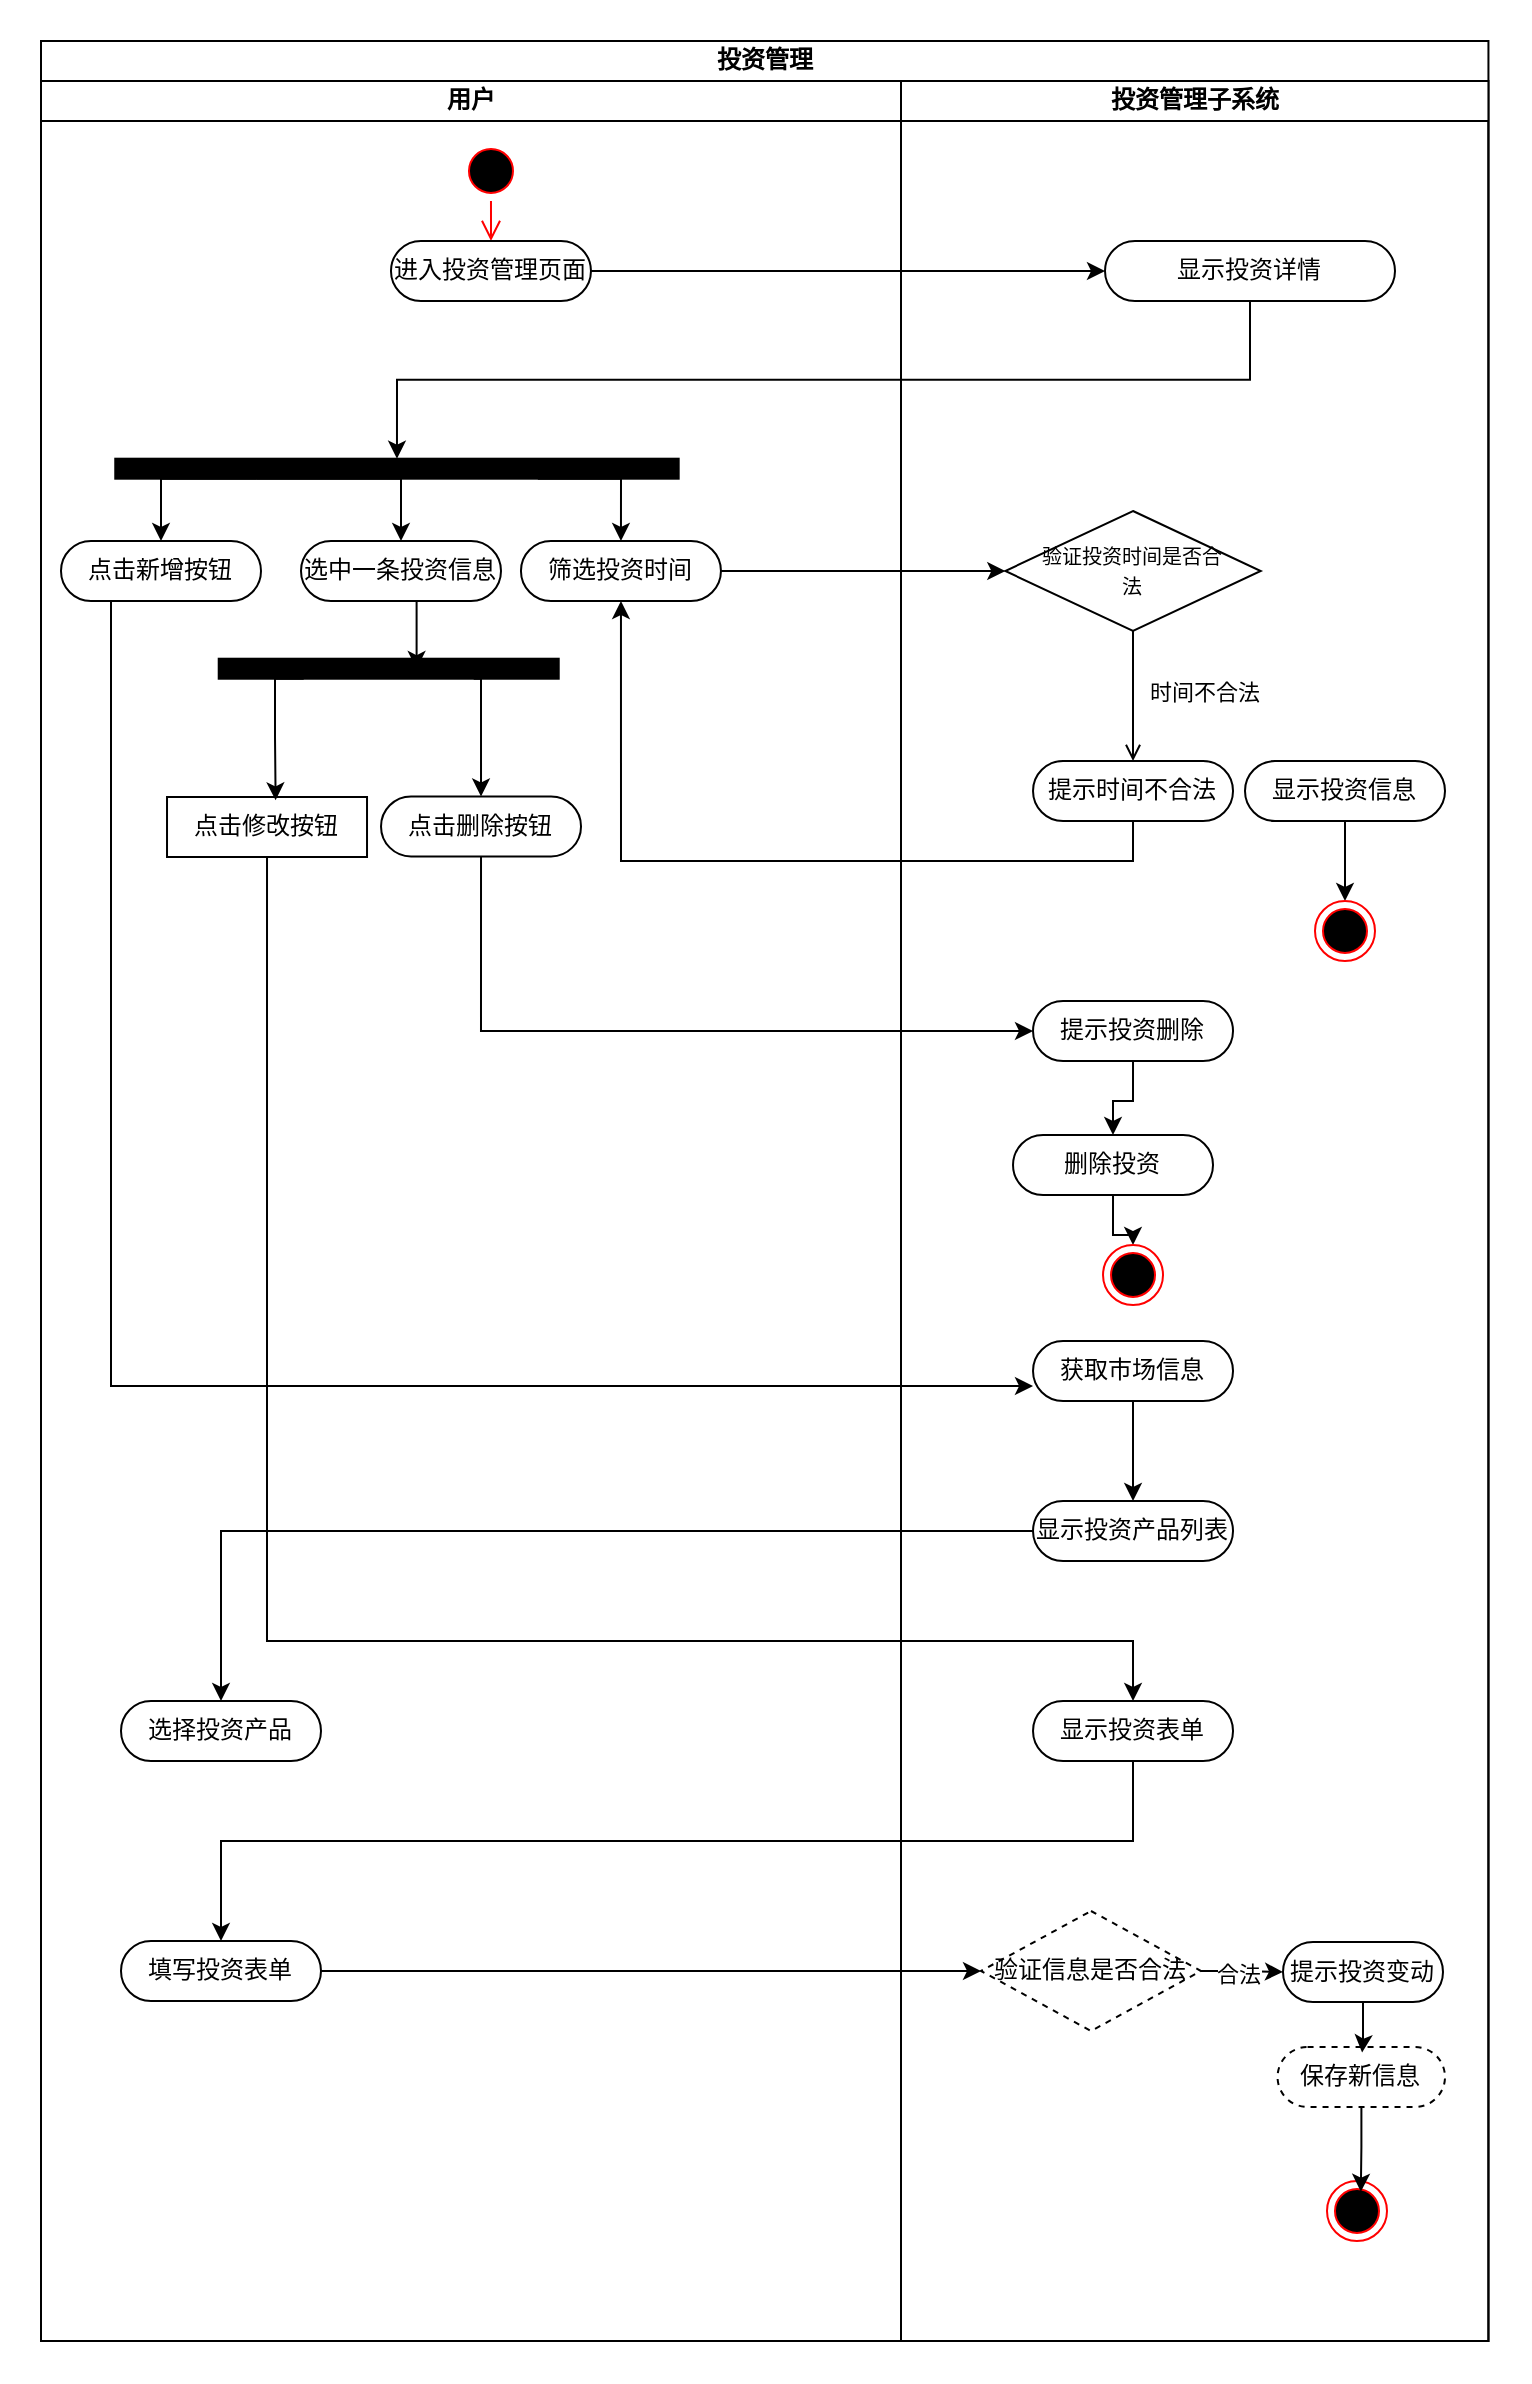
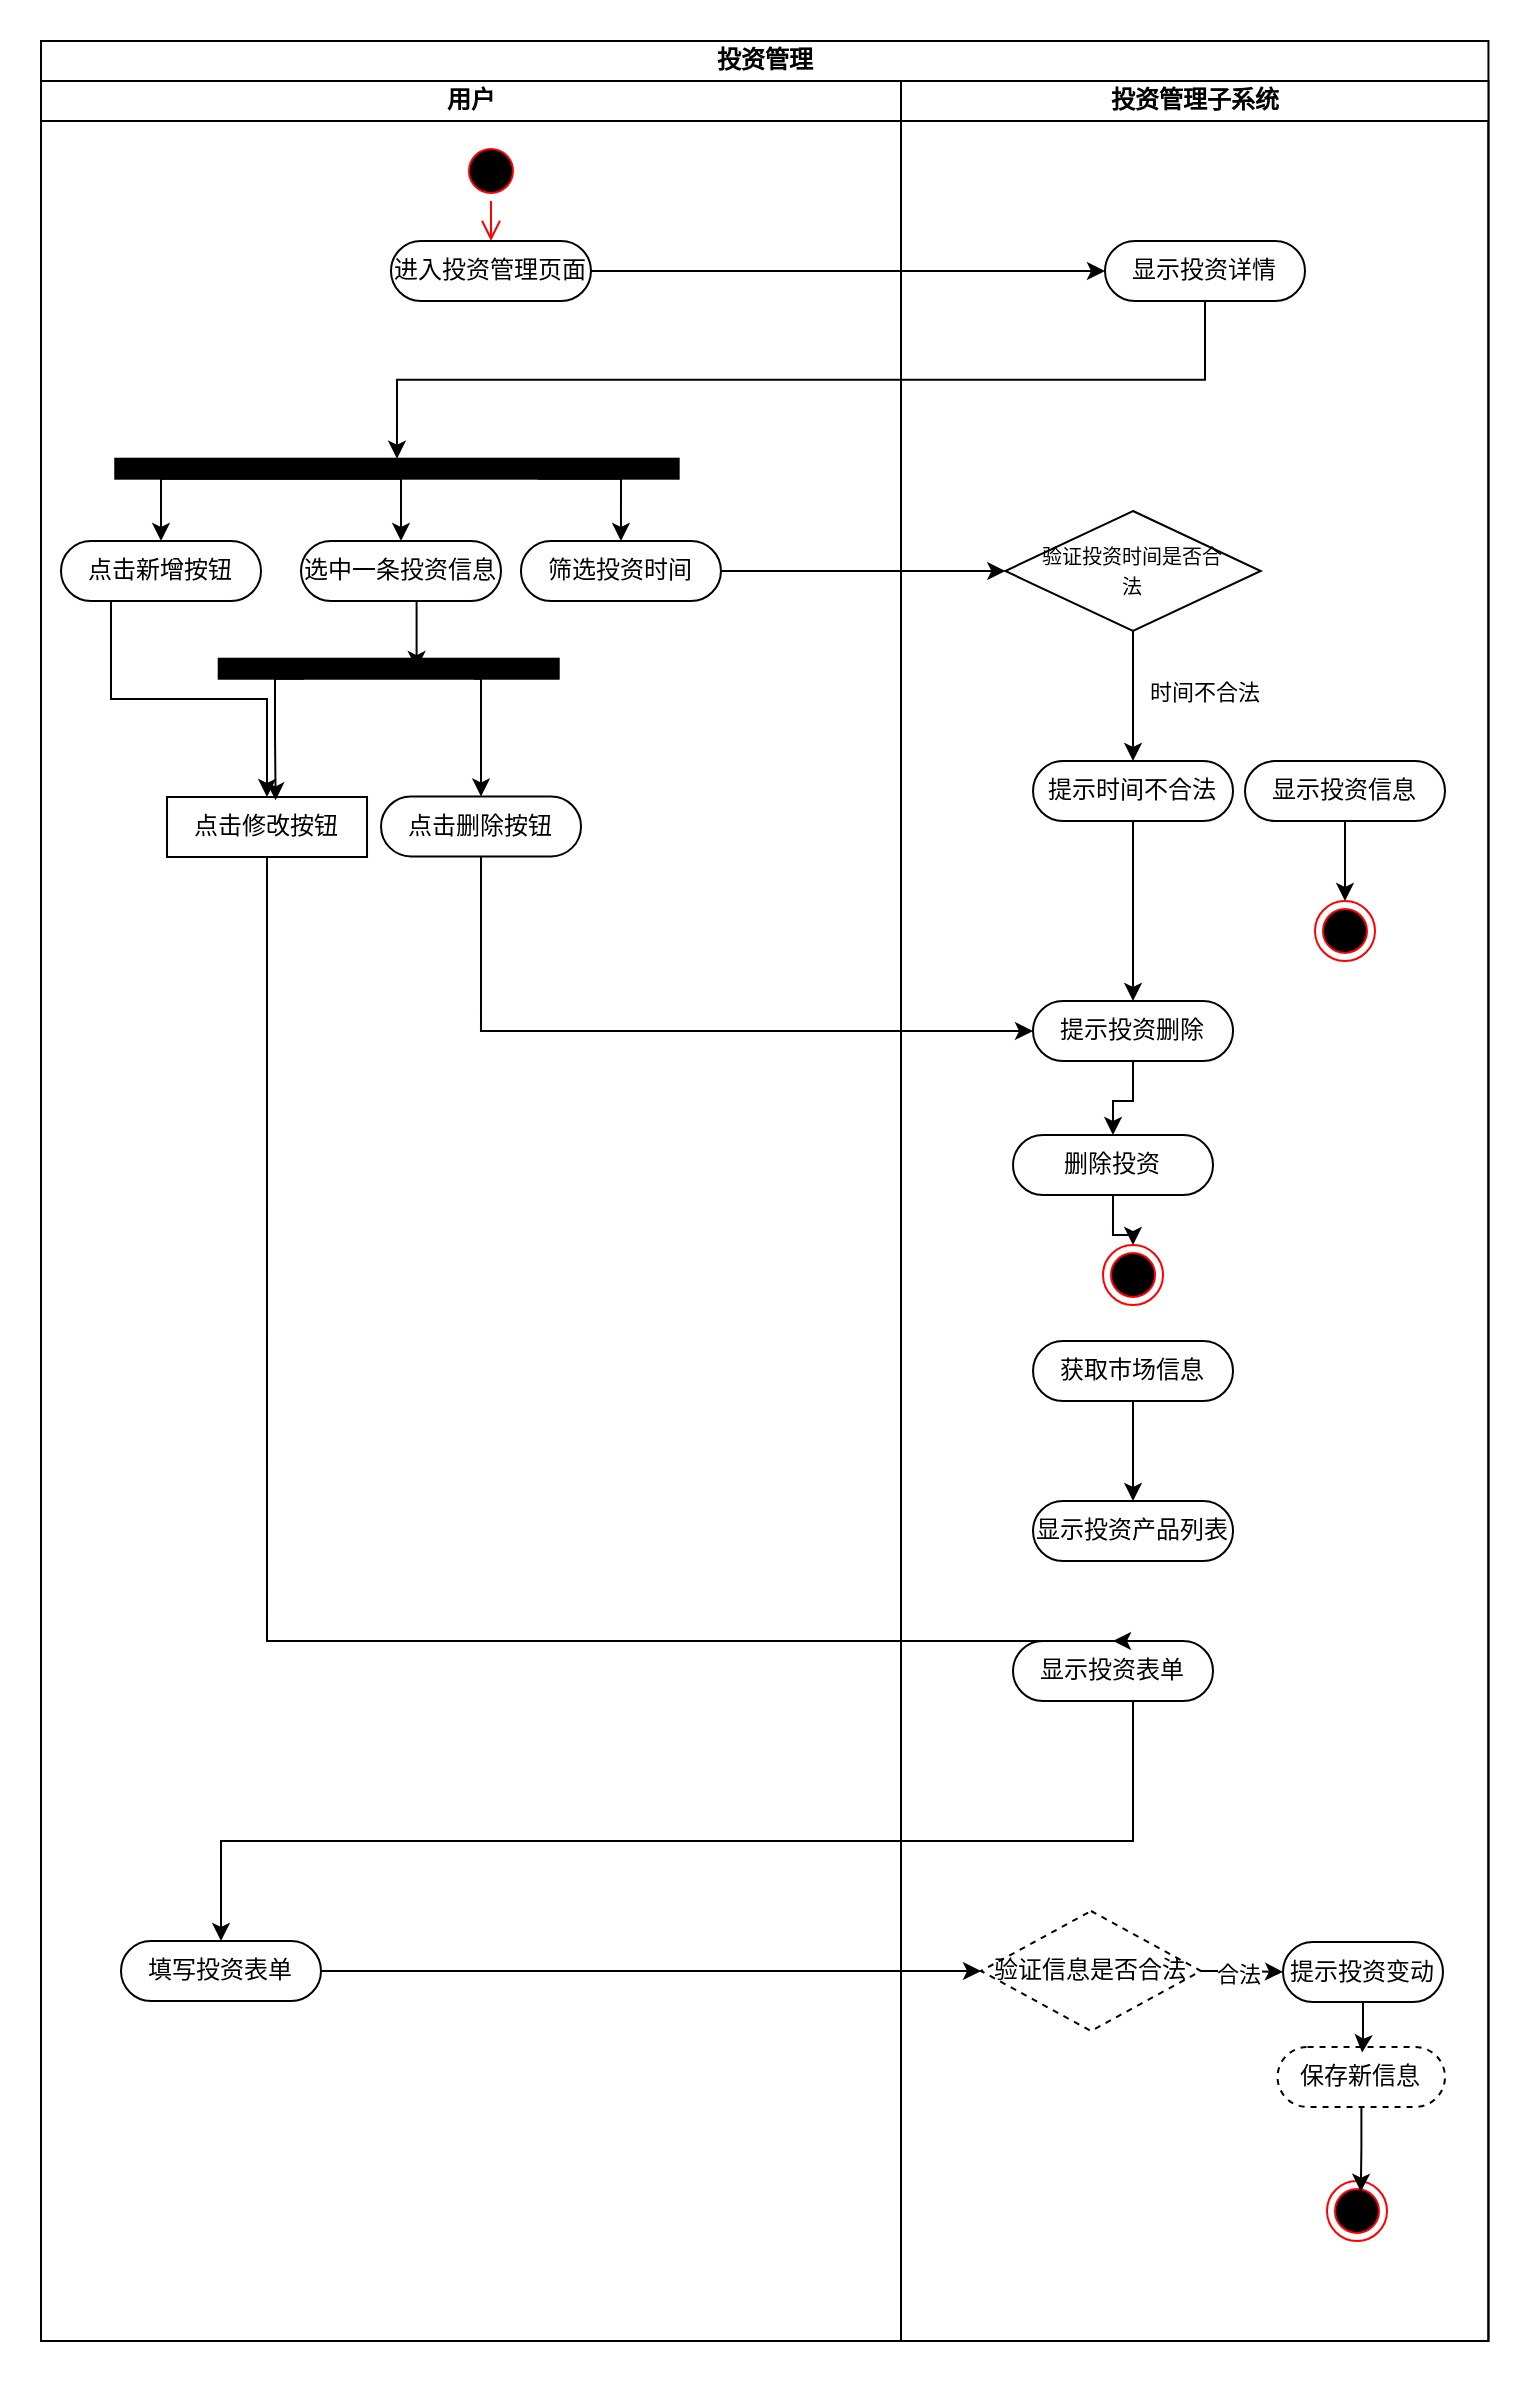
(1250, 271) -> (1205, 271)
(1133, 749) -> (1133, 746)
(636, 861) -> (1133, 923)
(159, 1386) -> (230, 699)
(481, 1531) -> none
(221, 1731) -> none
(1133, 1731) -> (1113, 1671)
